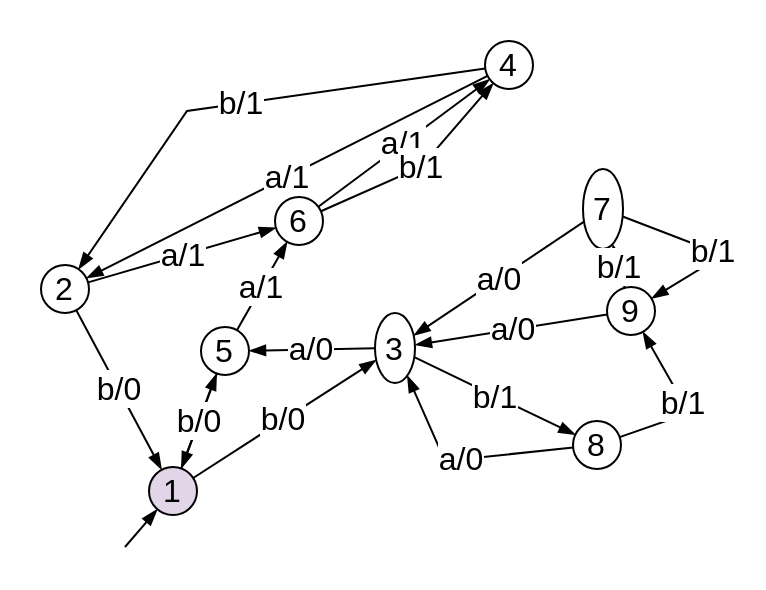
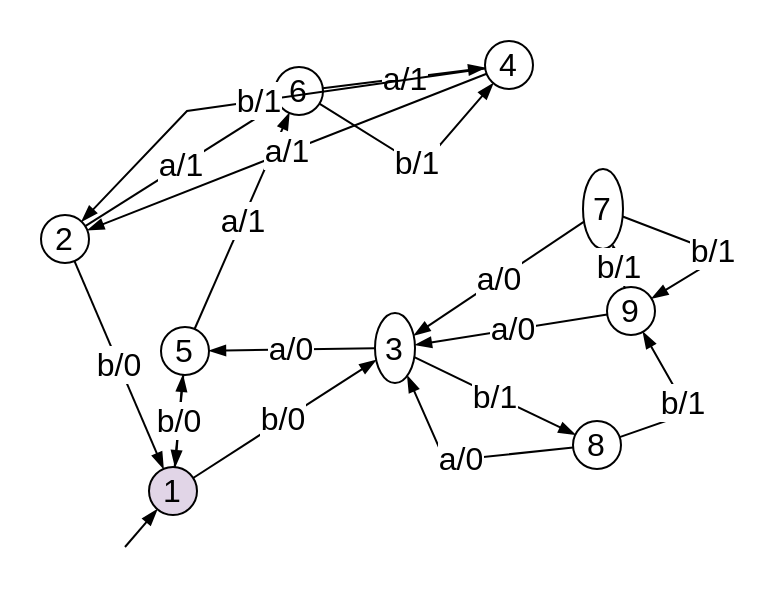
(299, 221) -> (299, 91)
(65, 289) -> (65, 239)
(225, 351) -> (185, 351)
